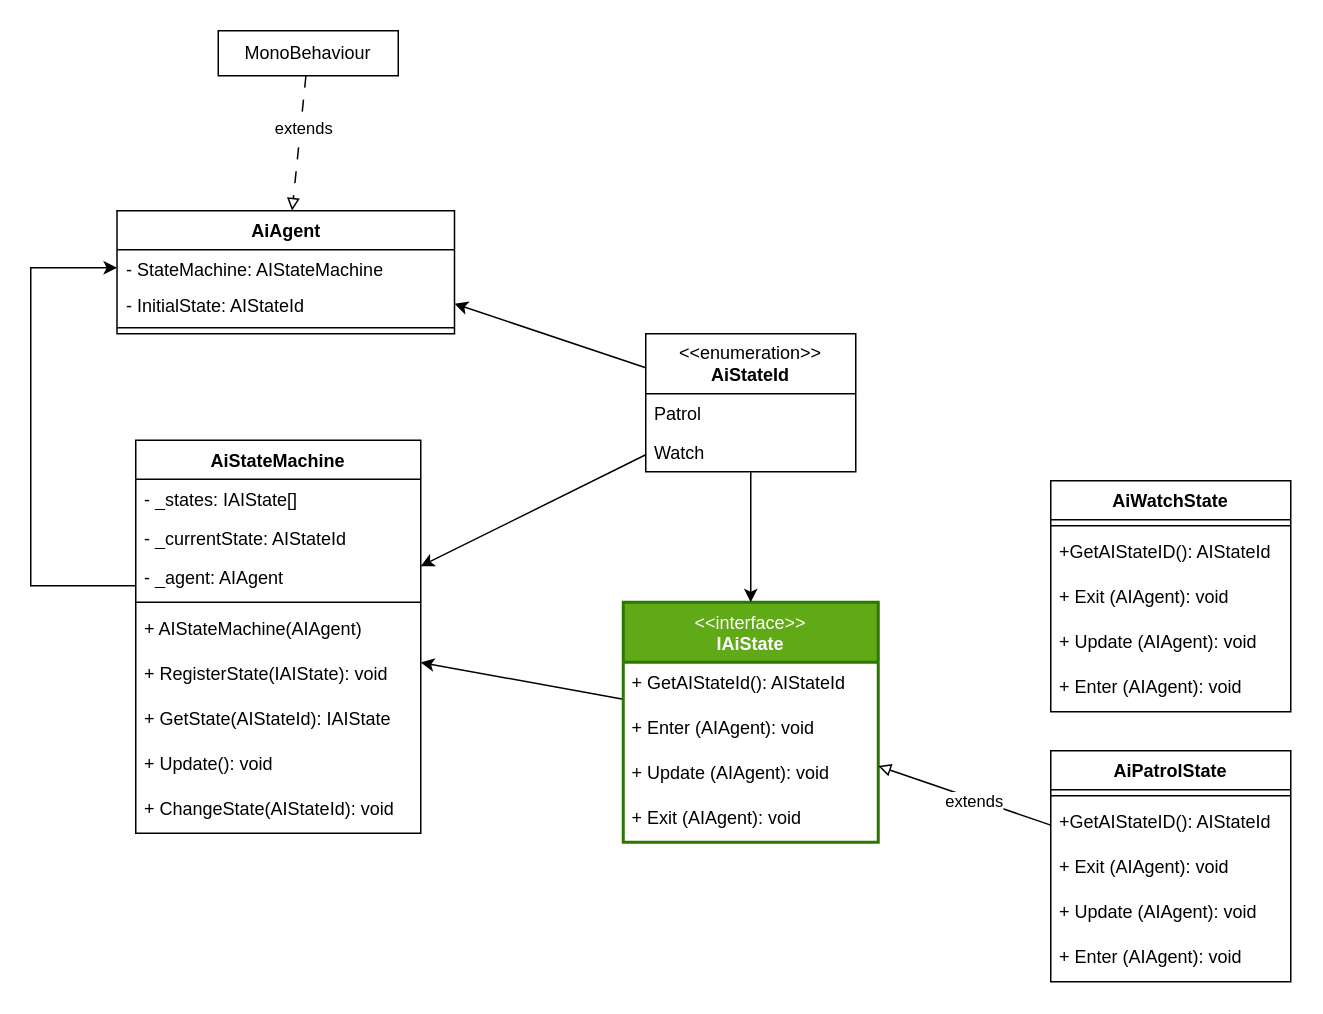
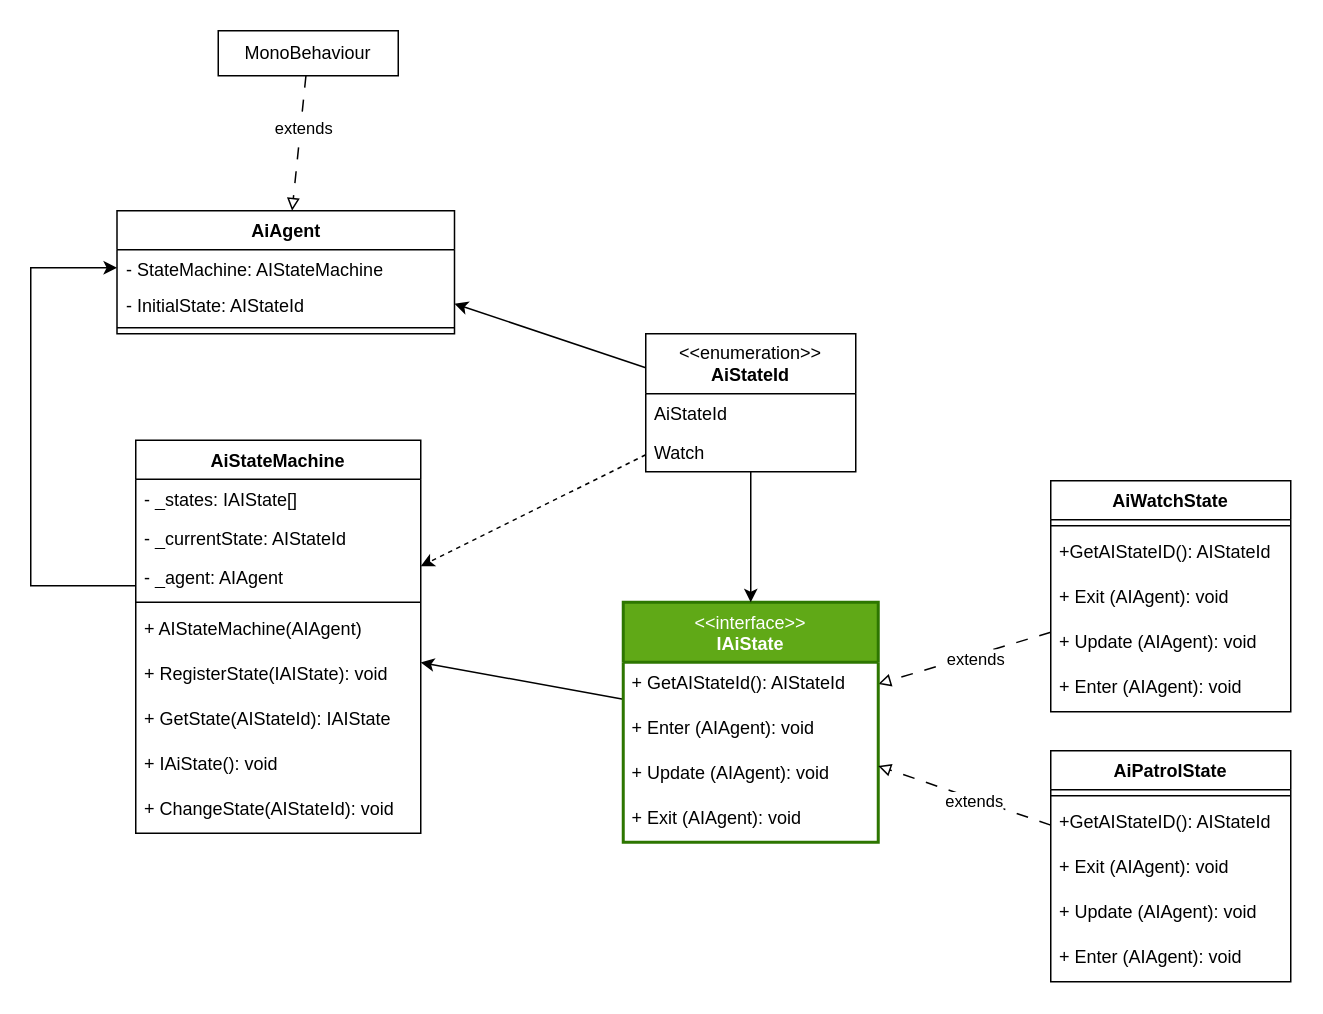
(683, 415) -> (698, 415)
(536, 509) -> (536, 509)
none -> (963, 659)
(216, 765) -> (224, 765)
(943, 788) -> (943, 788)
